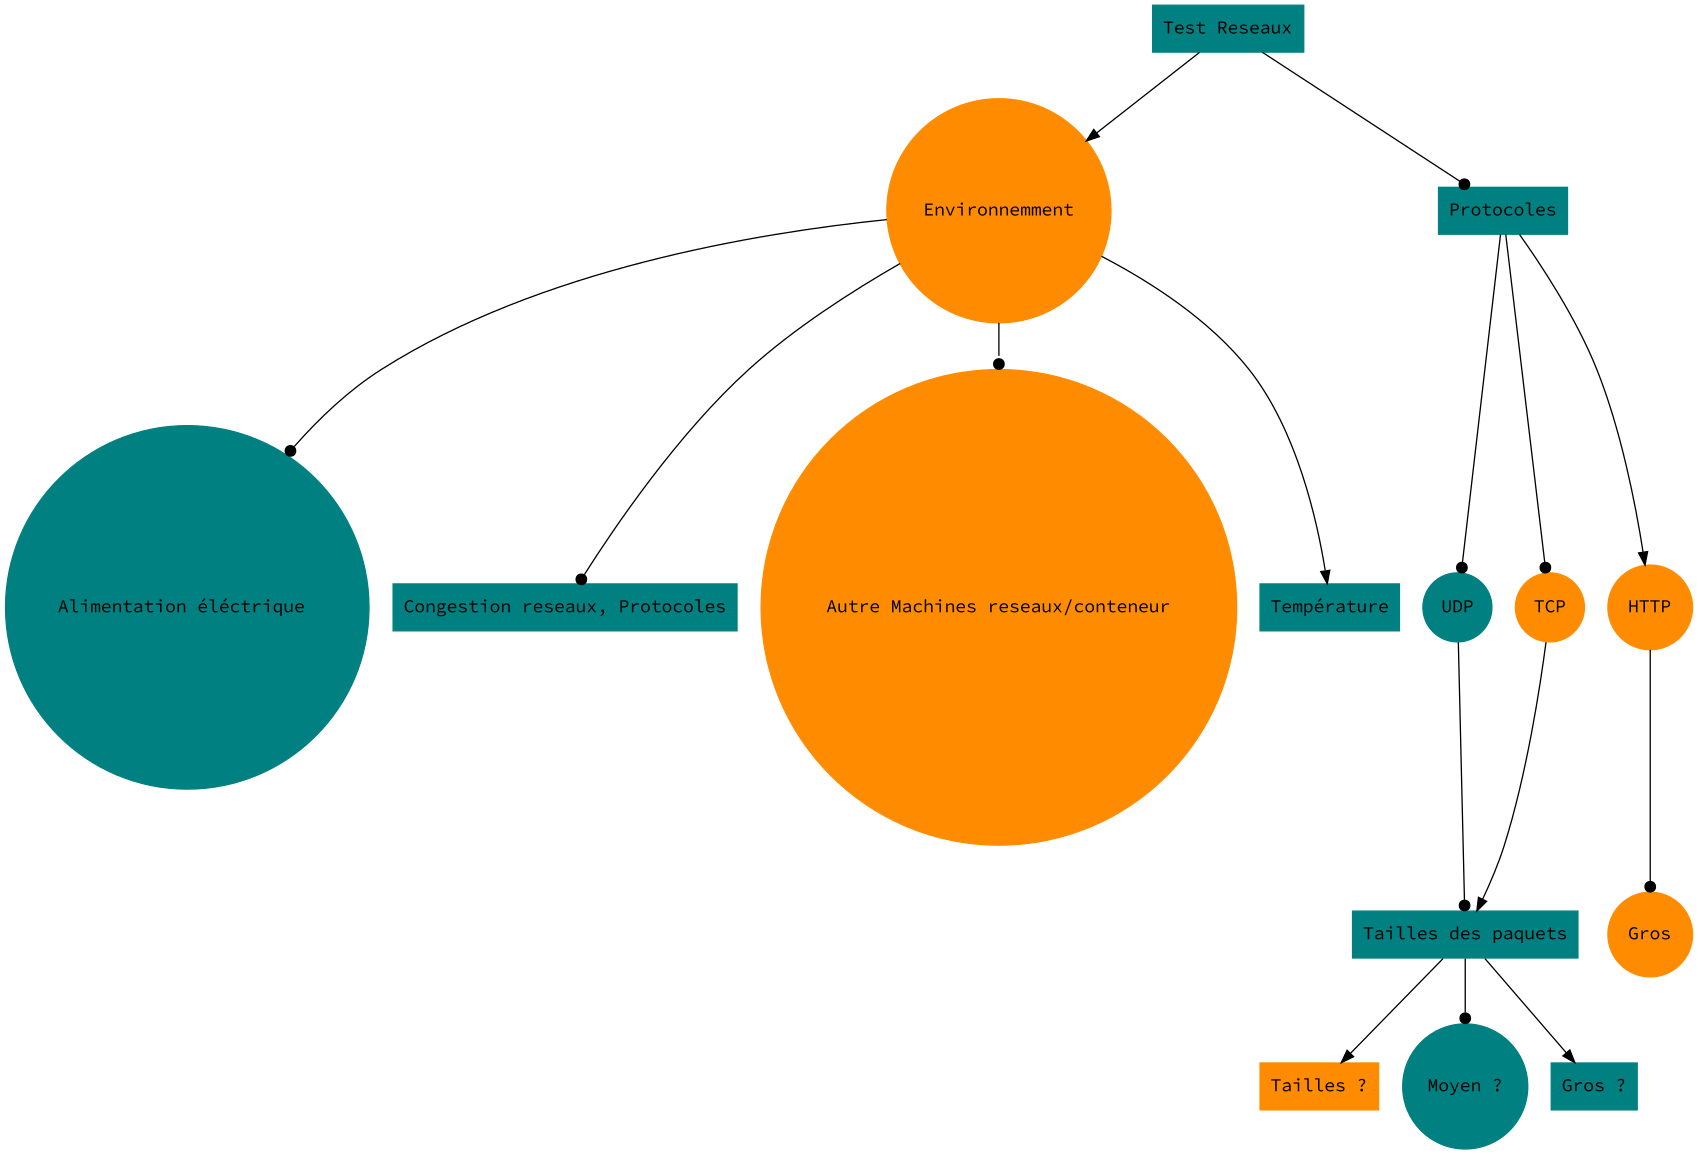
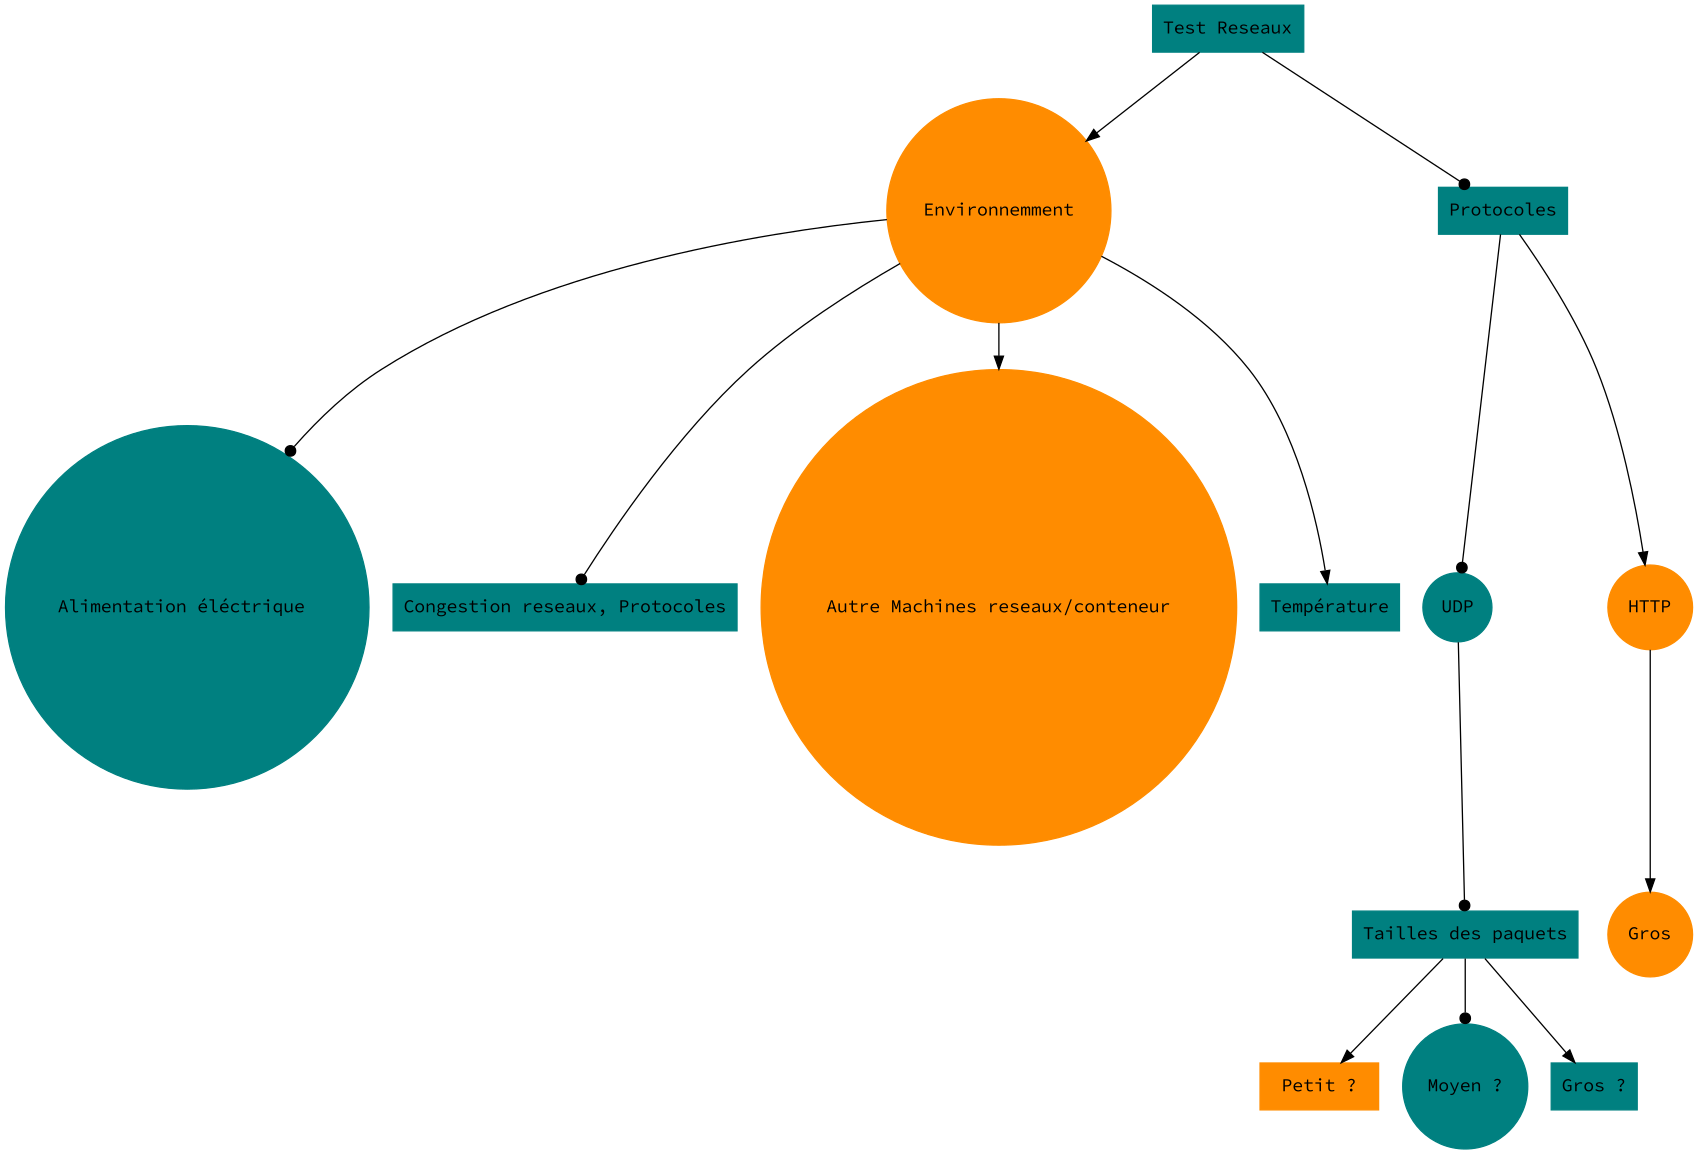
(999, 339) -> (999, 339)
(1550, 607) -> none
(1650, 766) -> (1650, 766)
(1319, 1086) -> (1319, 1086)
